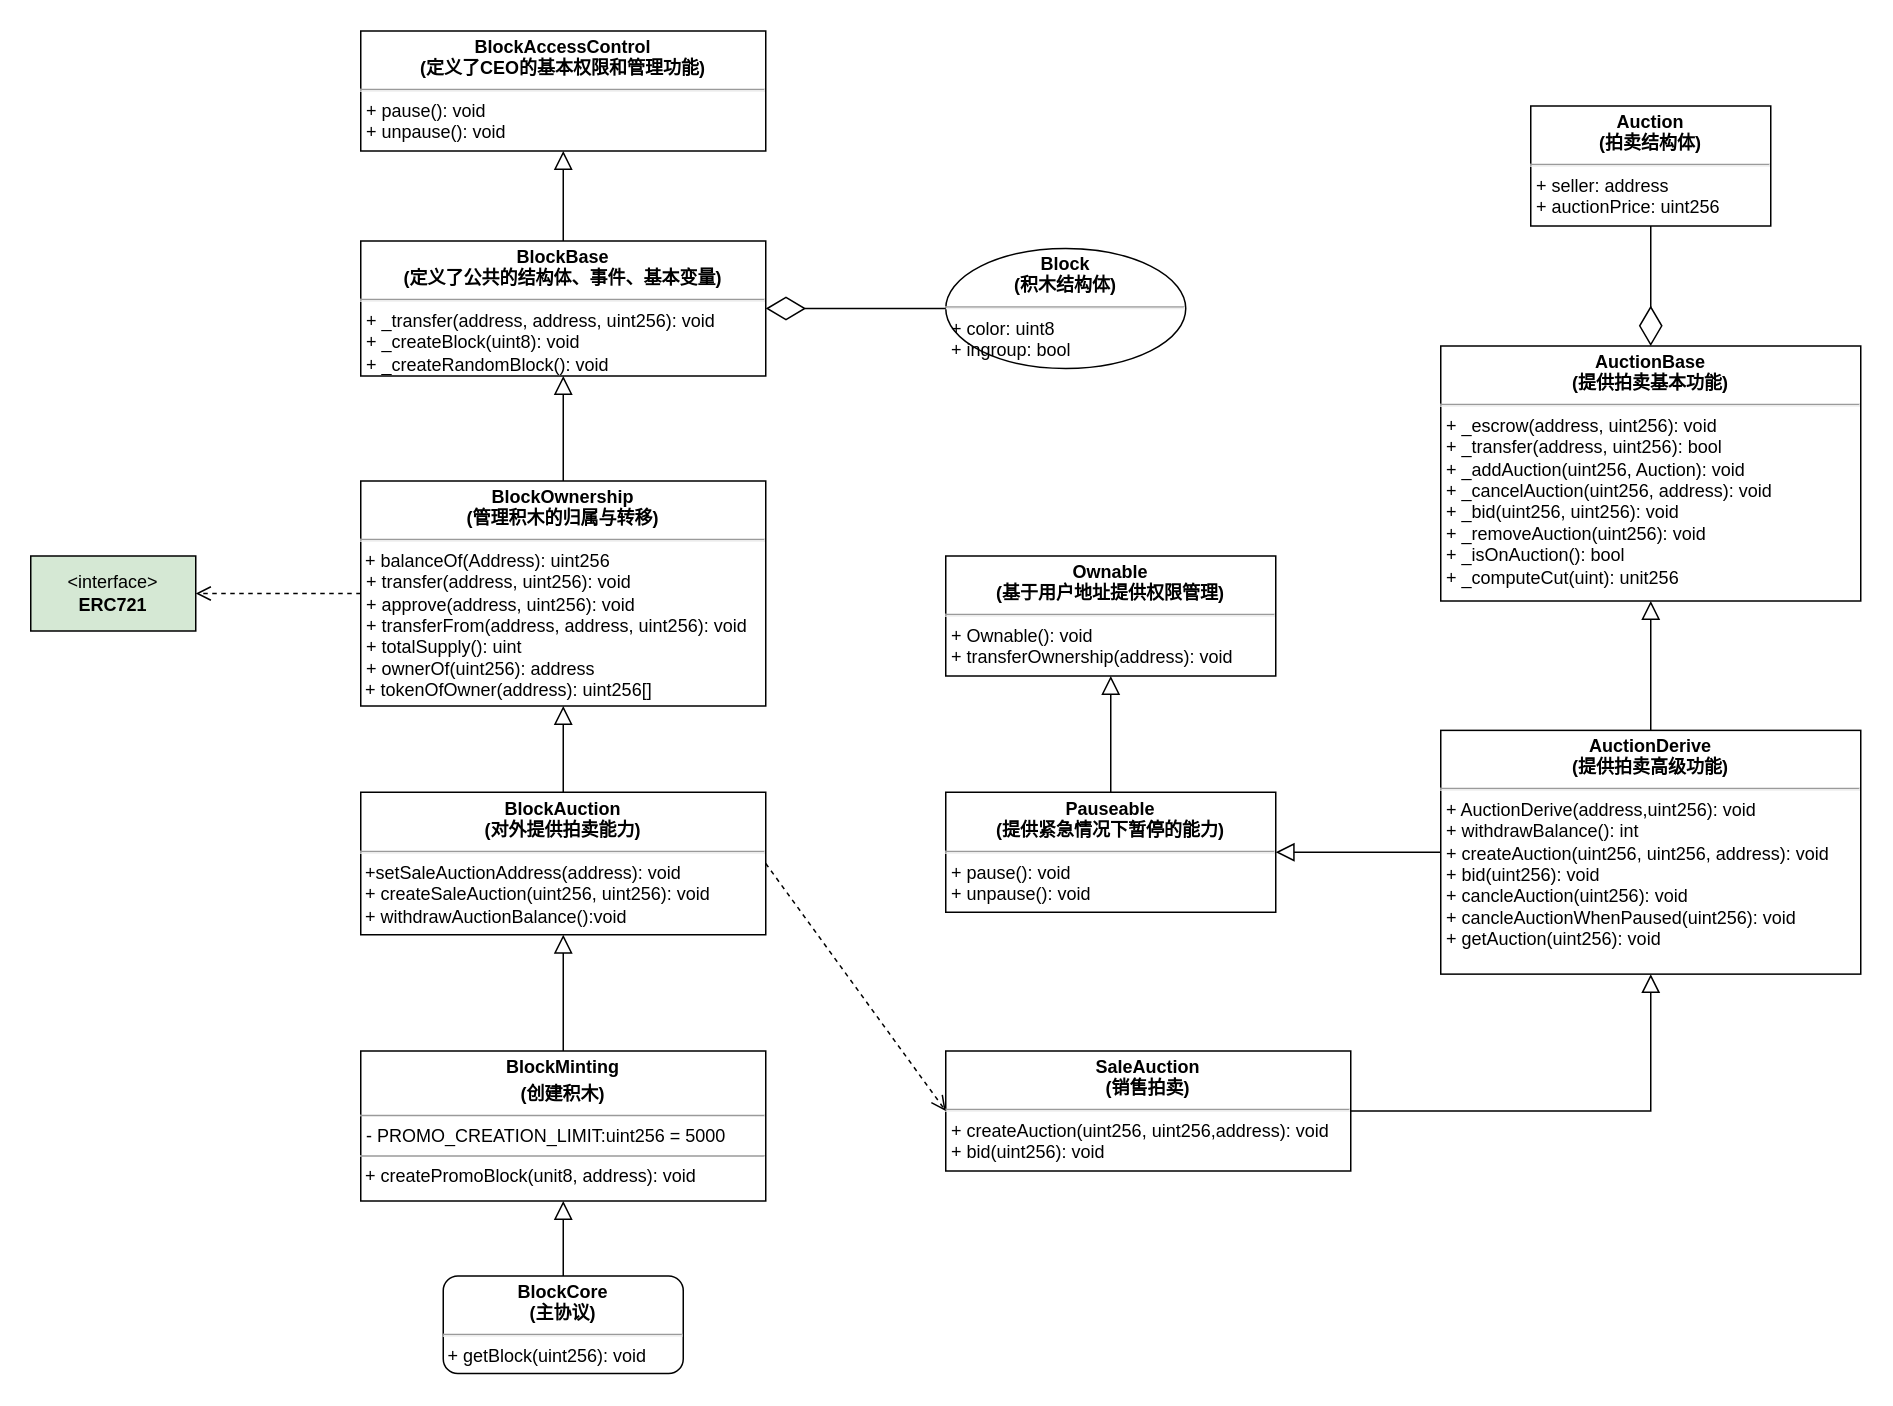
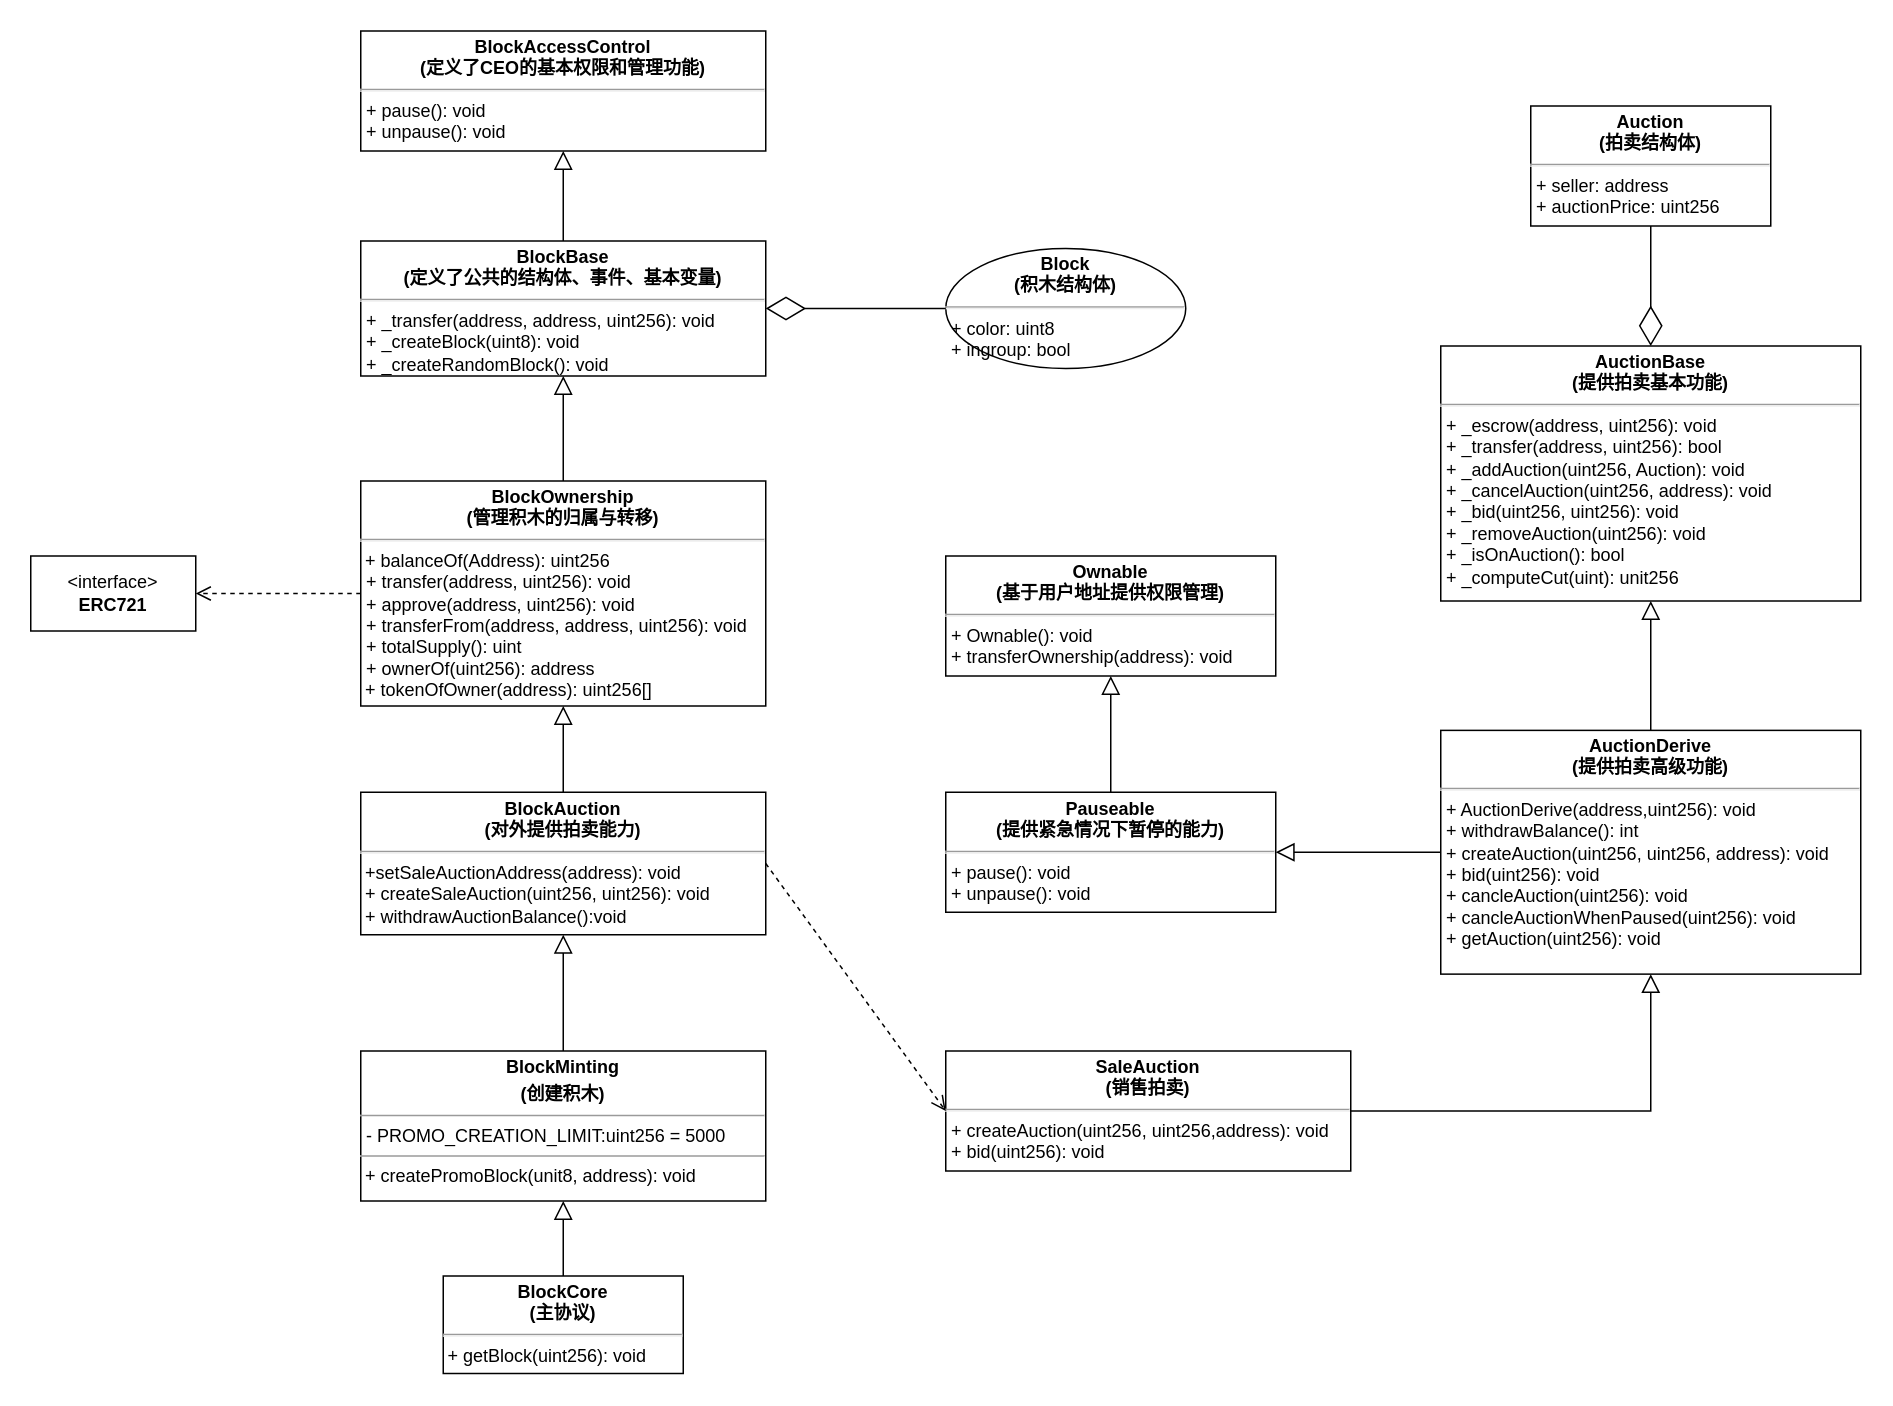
(113, 593) -> (113, 593)
(563, 1325) -> (563, 1325)
